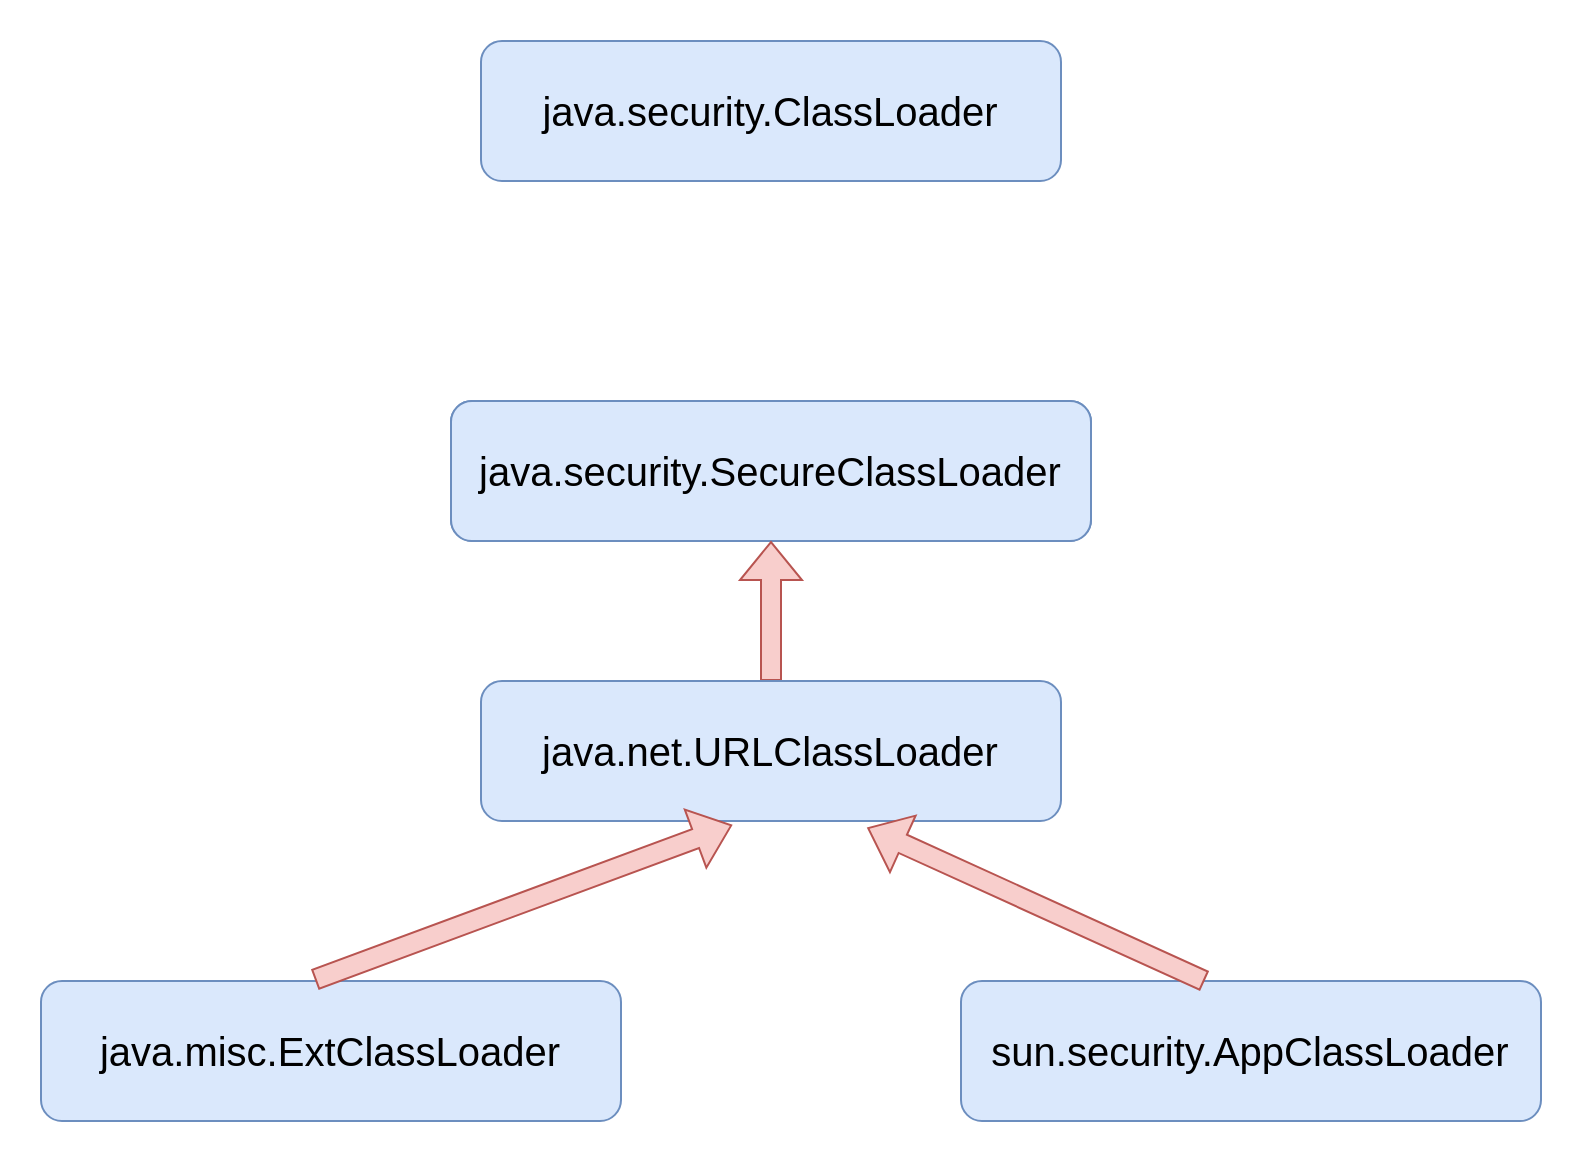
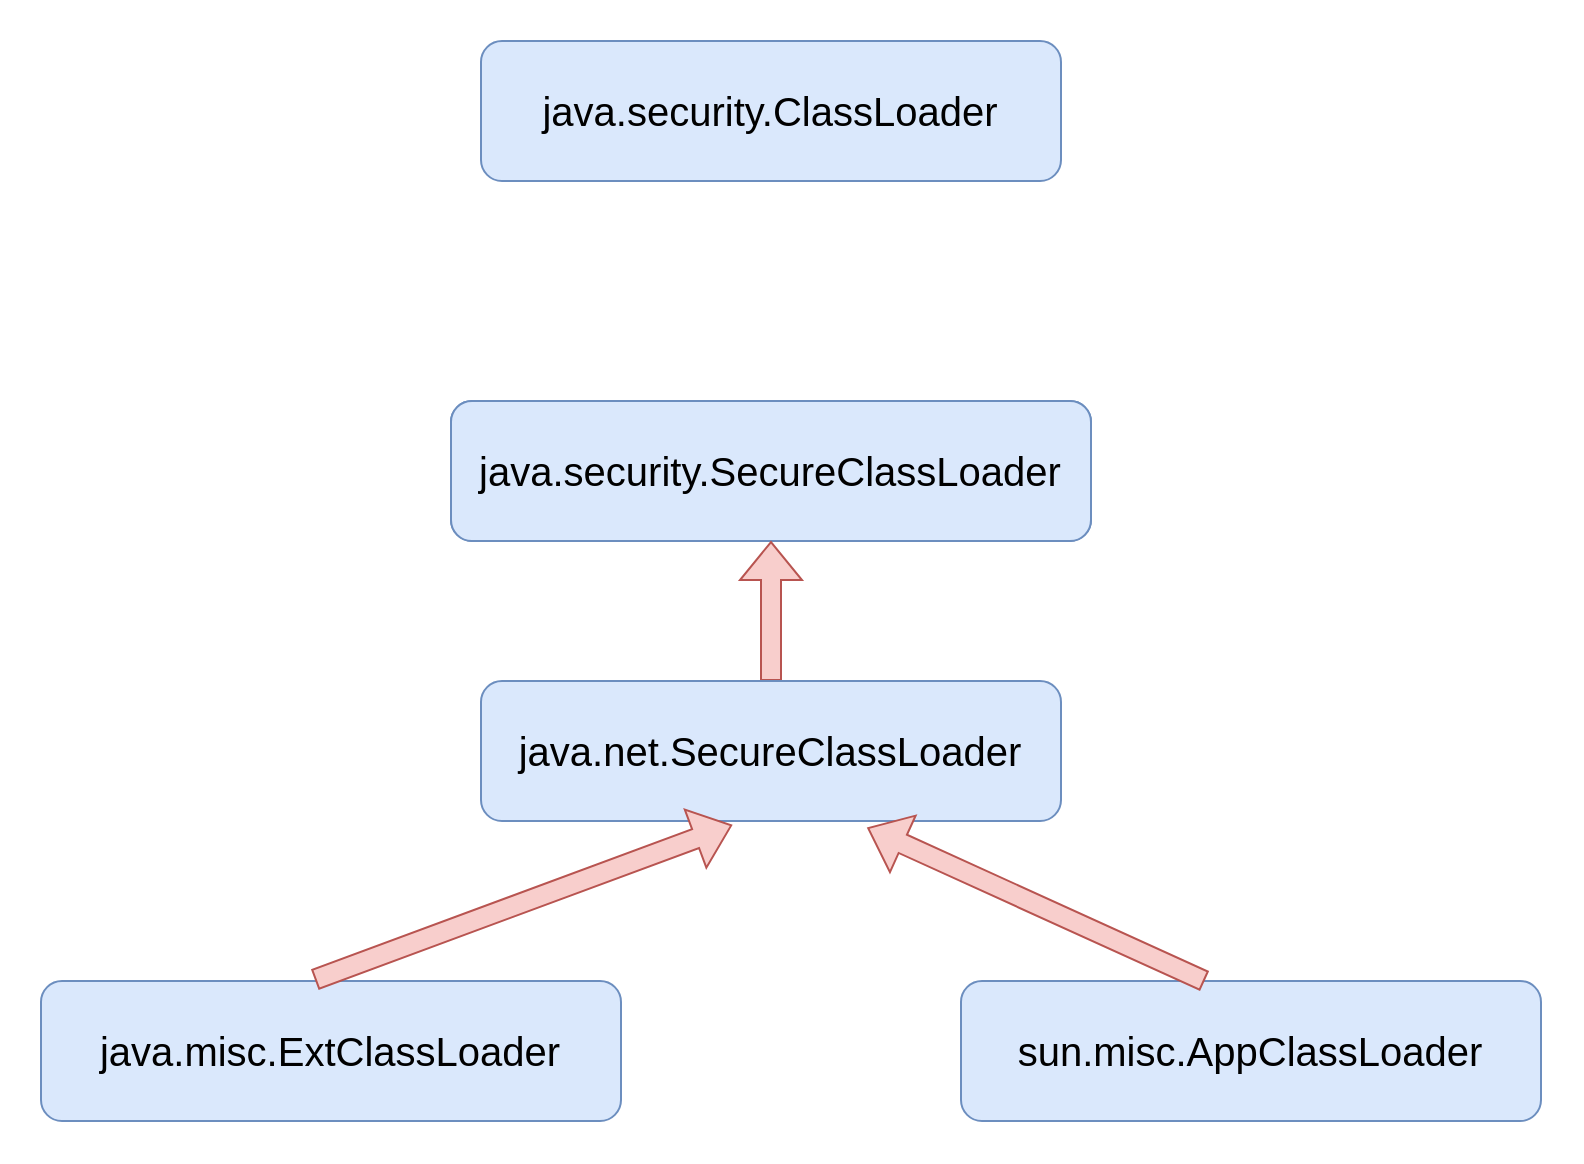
(771, 751) -> (771, 751)
(1251, 1051) -> (1251, 1051)
